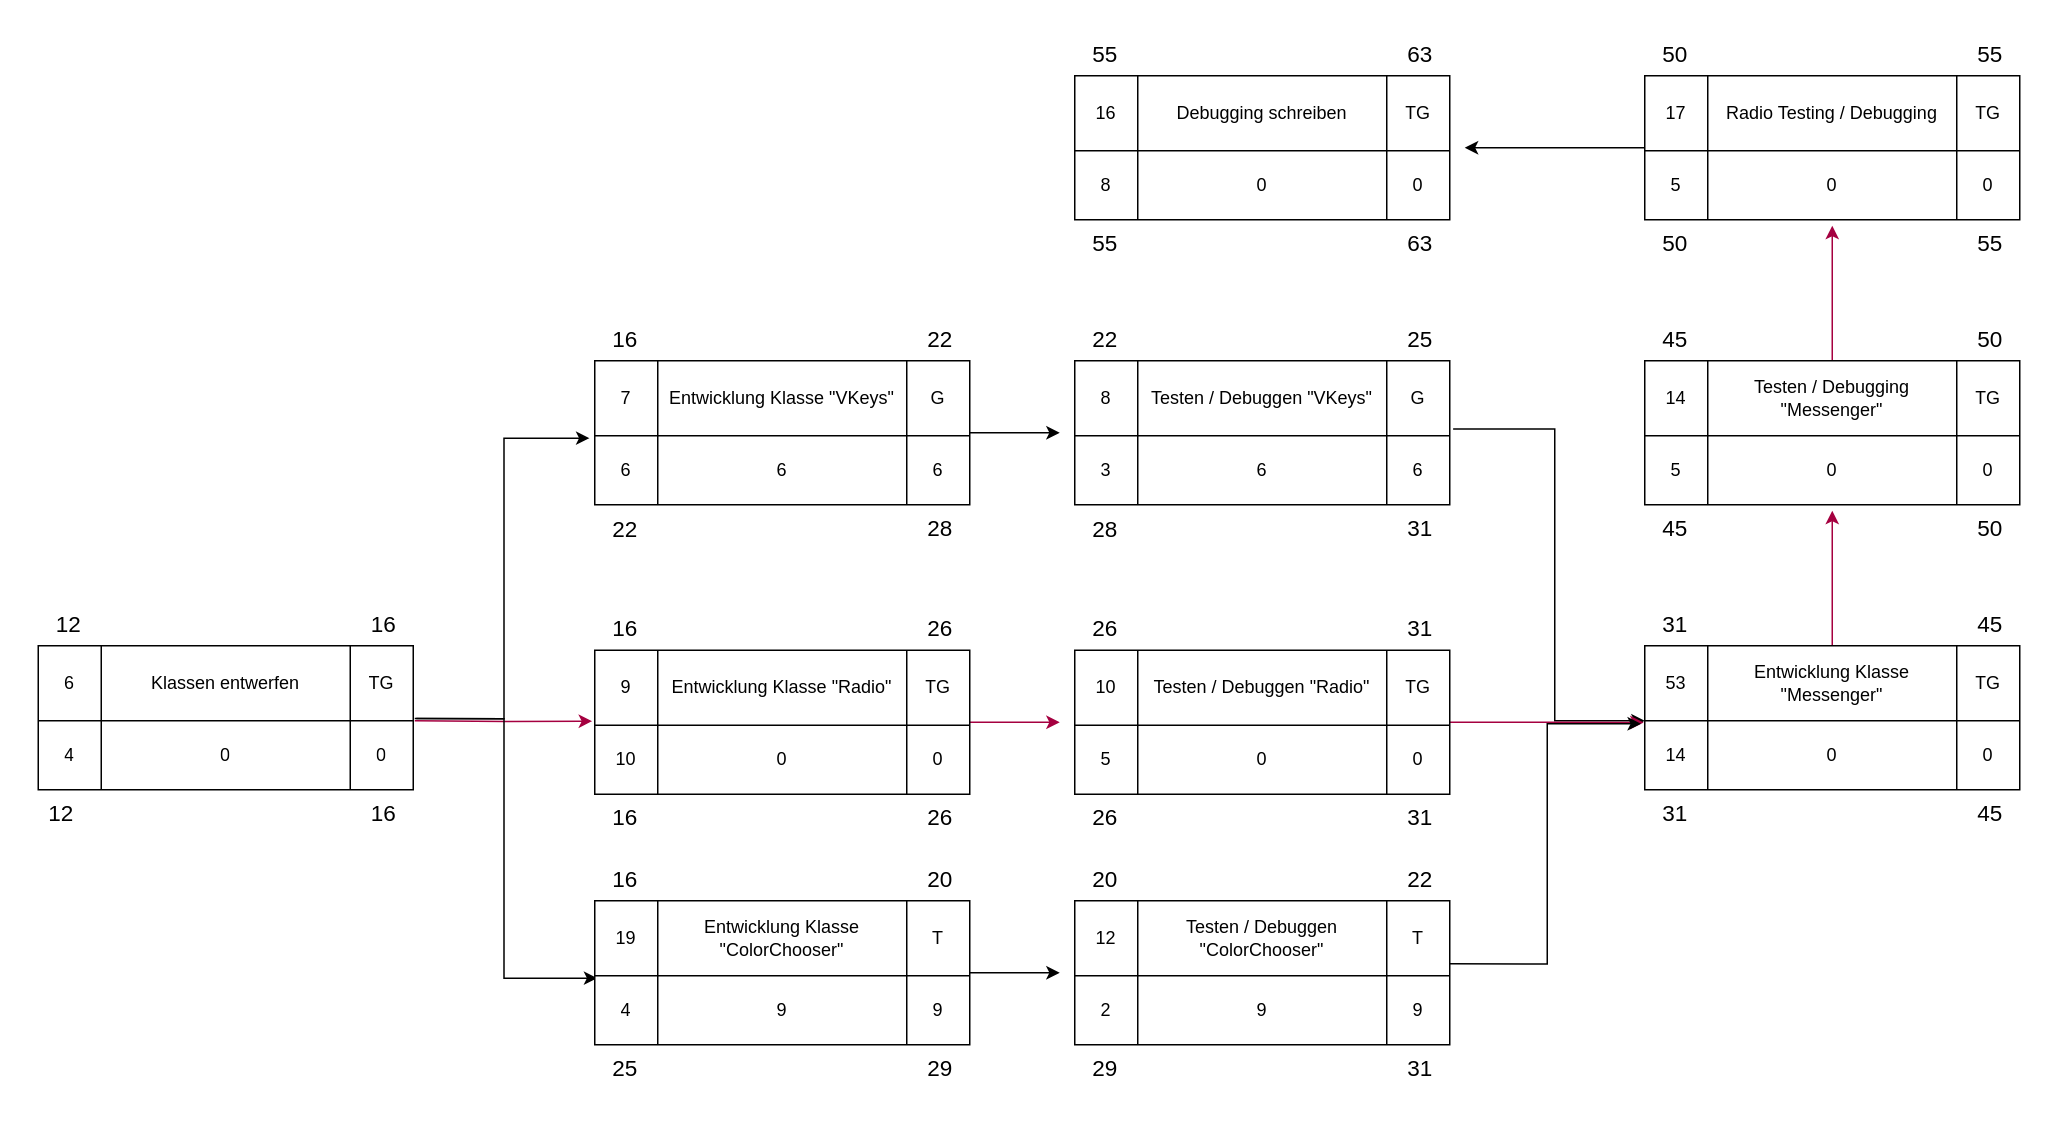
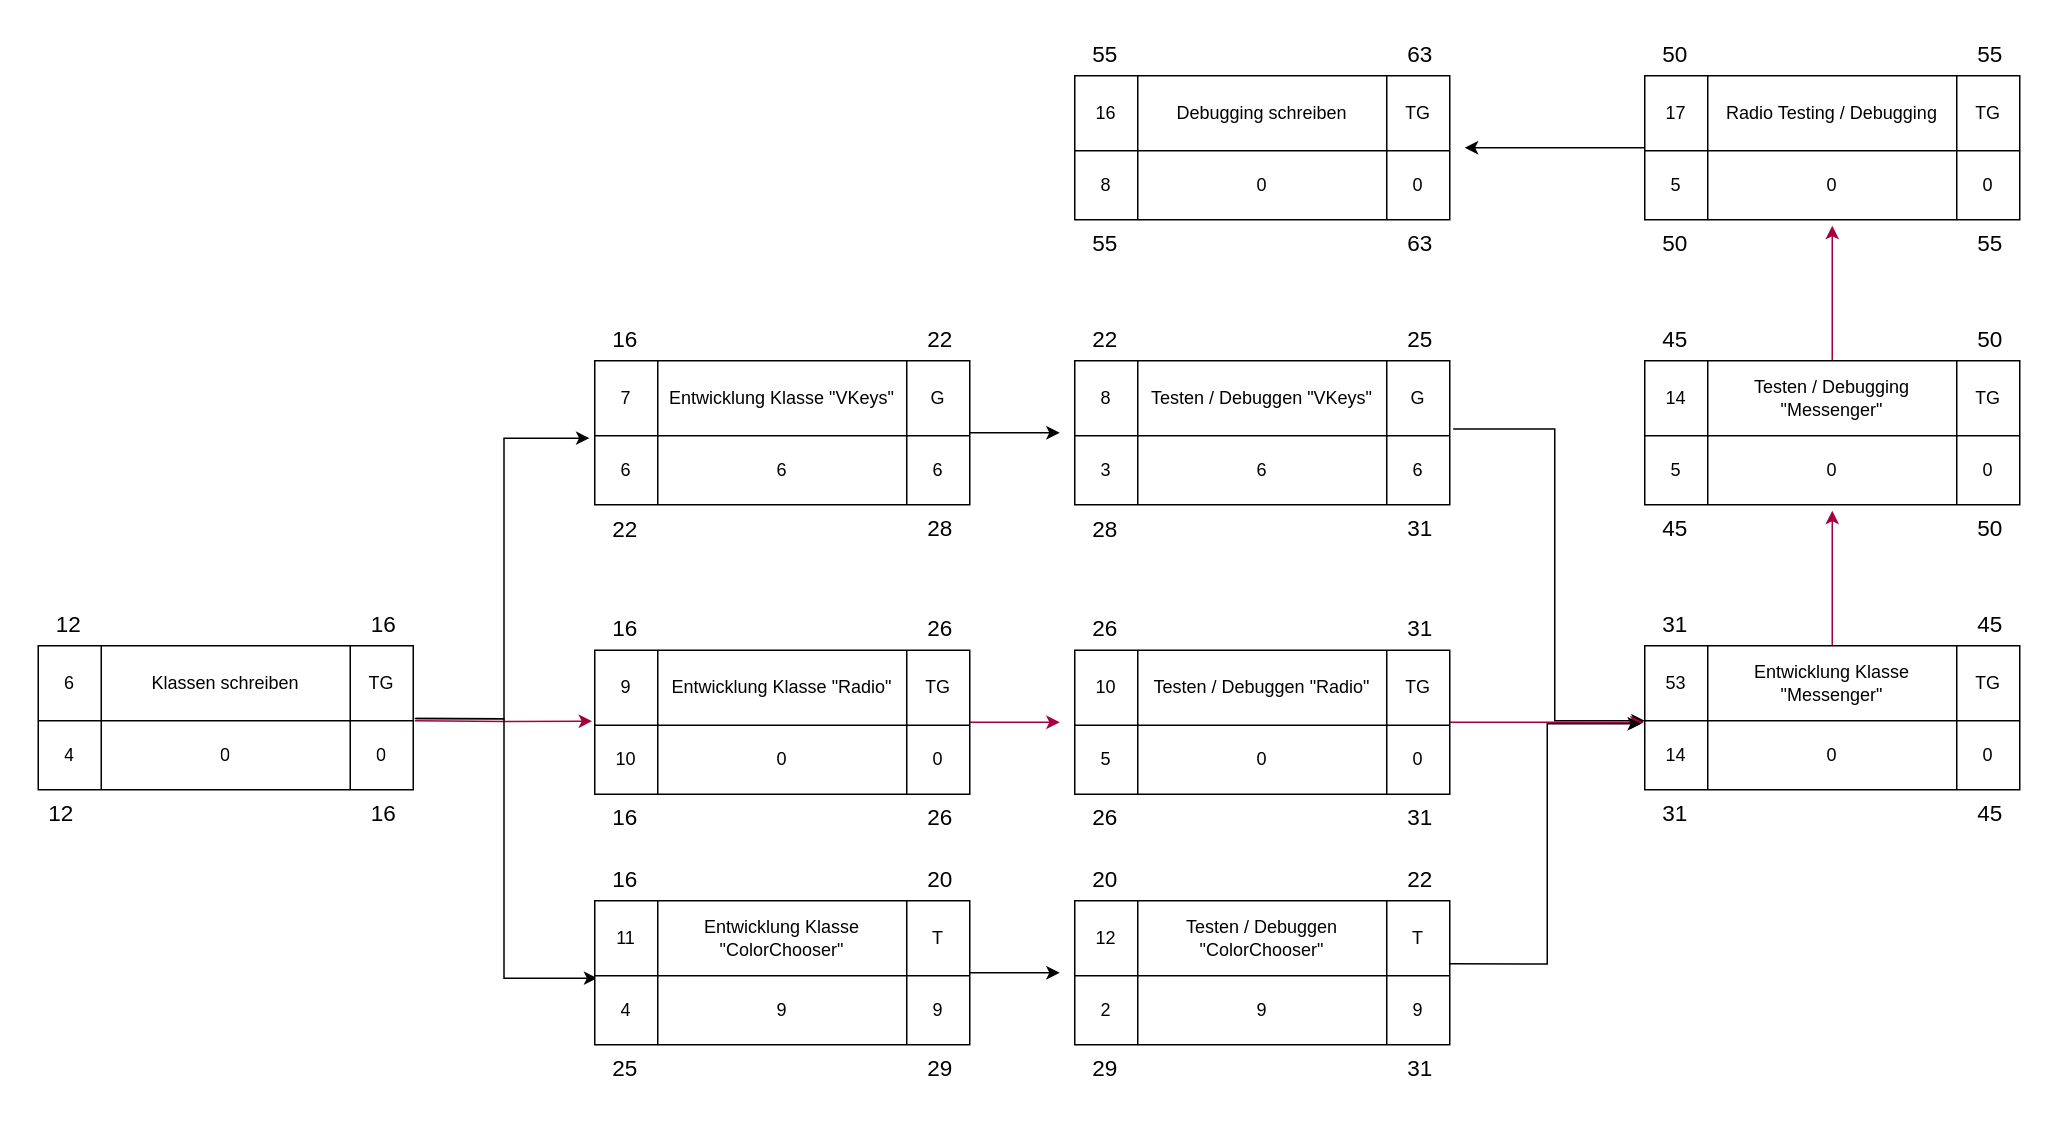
(226, 683) -> (226, 683)
(626, 938) -> (626, 938)
